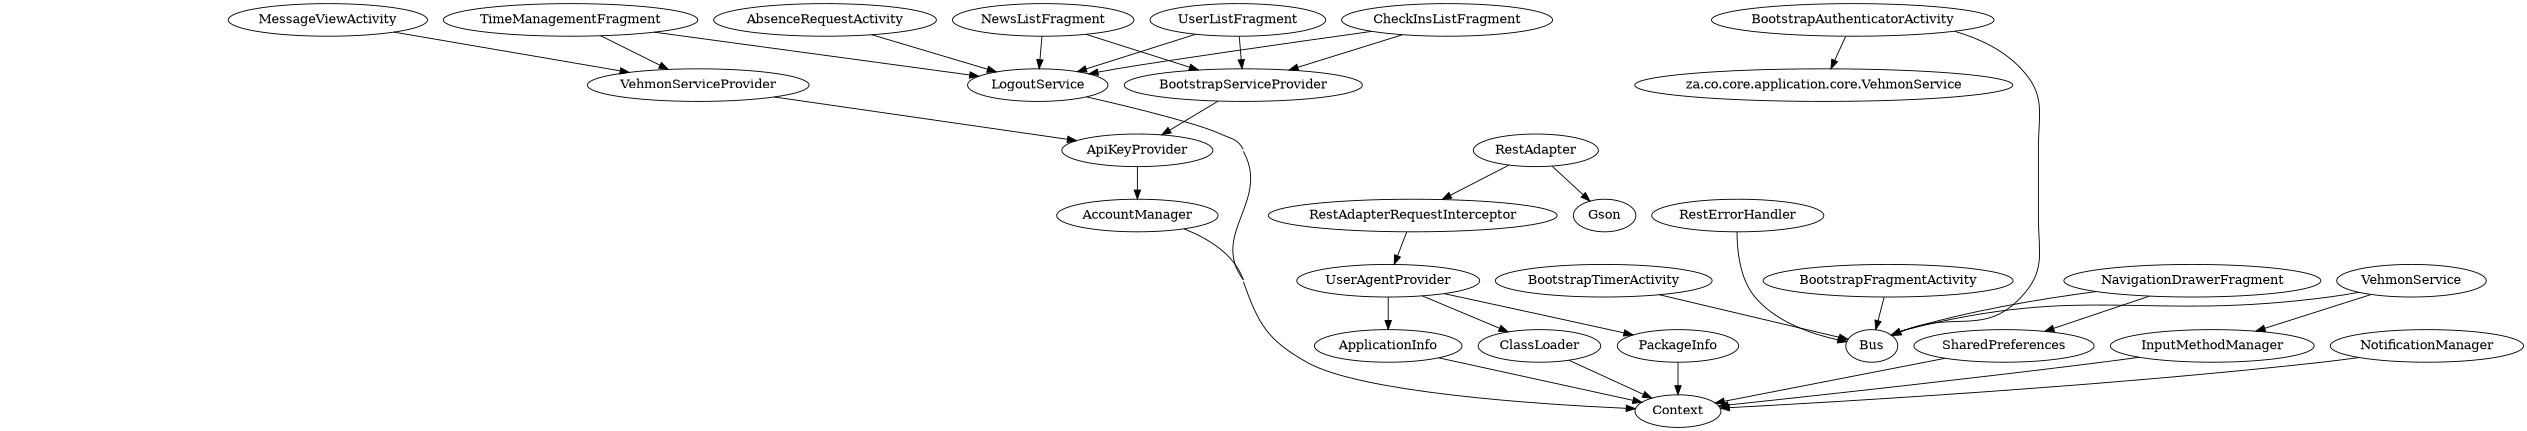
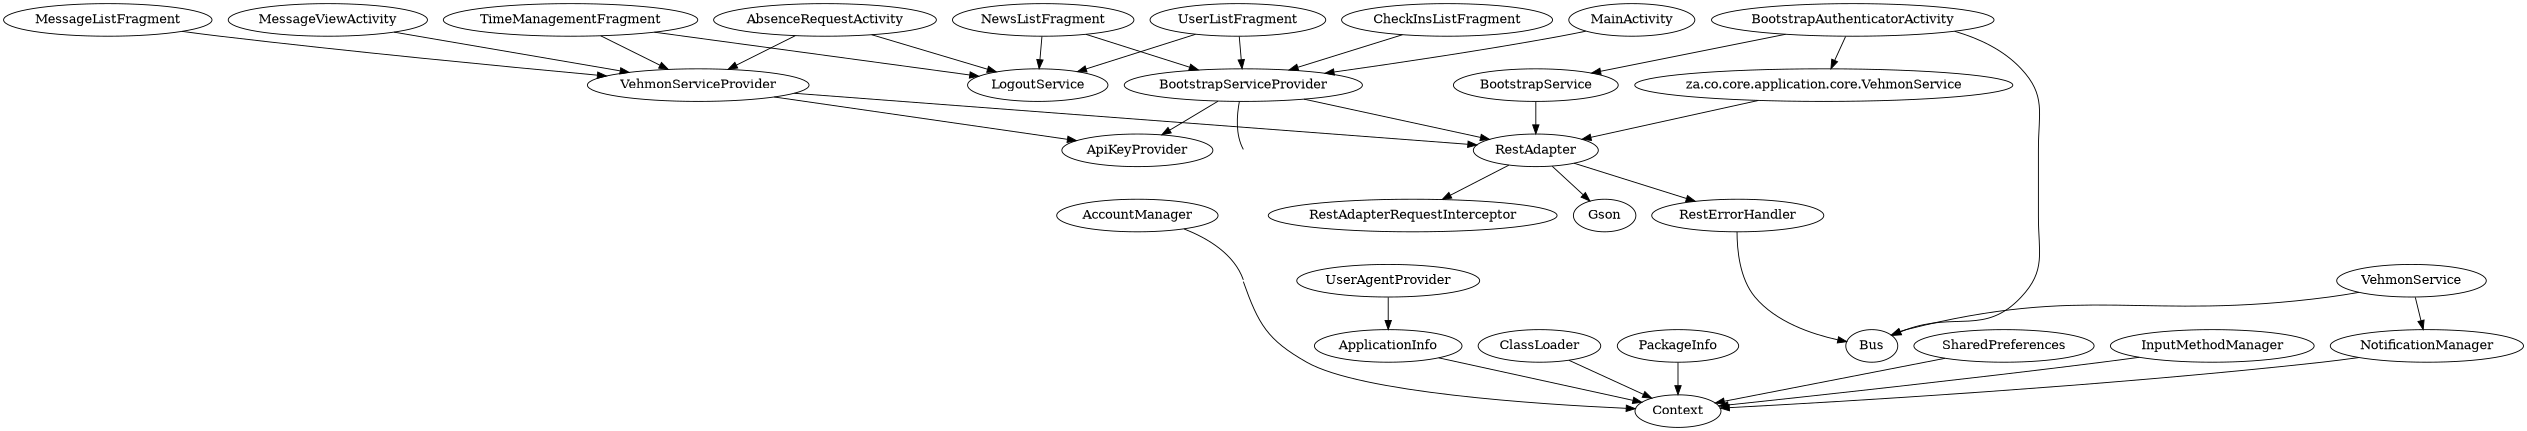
none -> (108, 20)
none -> (1632, 20)
(1235, 51) -> none
none -> (761, 53)
none -> (1536, 85)
(1168, 117) -> (1237, 121)
none -> (1392, 118)
none -> (1131, 119)
none -> (1675, 119)
(1137, 178) -> none
none -> (1630, 181)
(1402, 244) -> none
(1604, 281) -> none
(1888, 281) -> none
(2192, 281) -> none
(2318, 311) -> (2418, 309)
(1461, 312) -> none
(1534, 313) -> none
